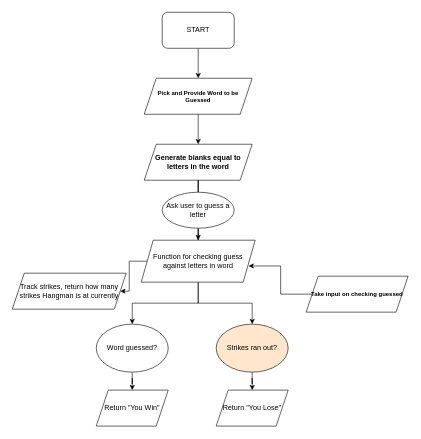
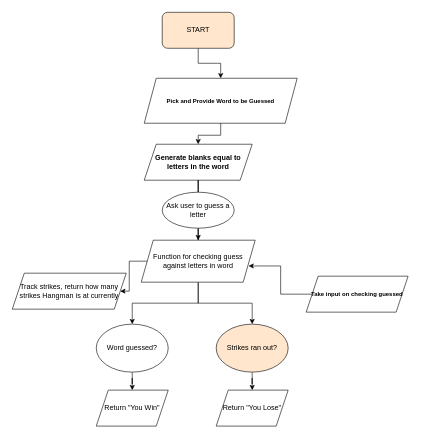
(198, 30) -> (198, 30)
(198, 96) -> (221, 101)
